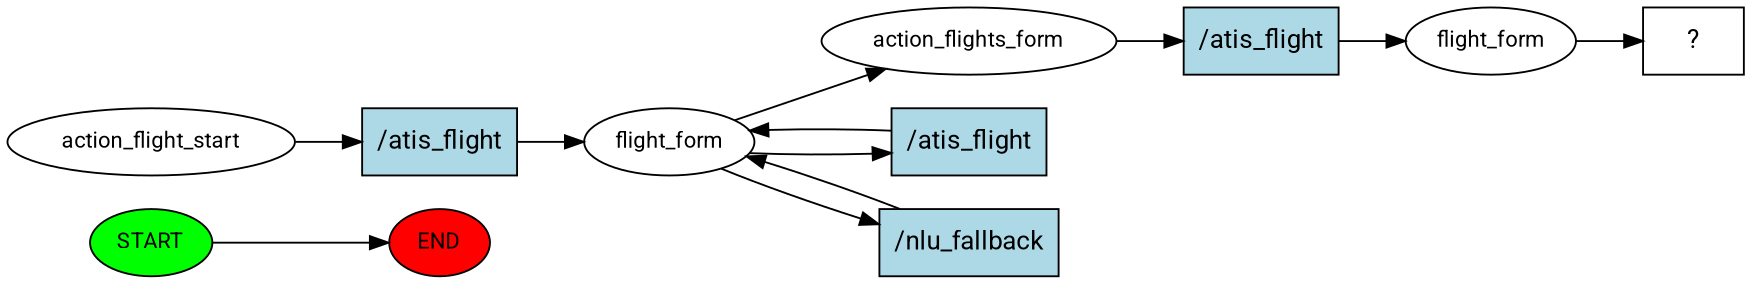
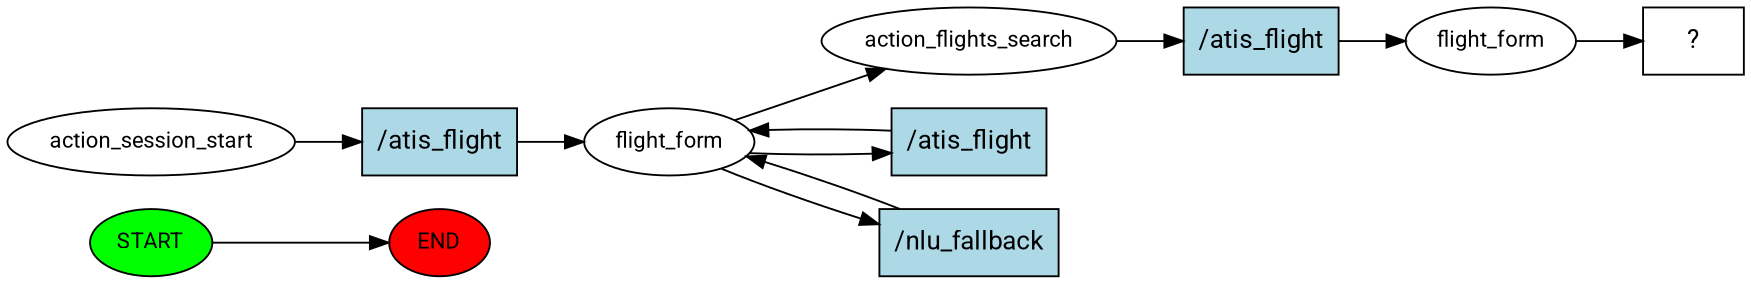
(969, 41) -> (969, 41)
(151, 142) -> (151, 142)
